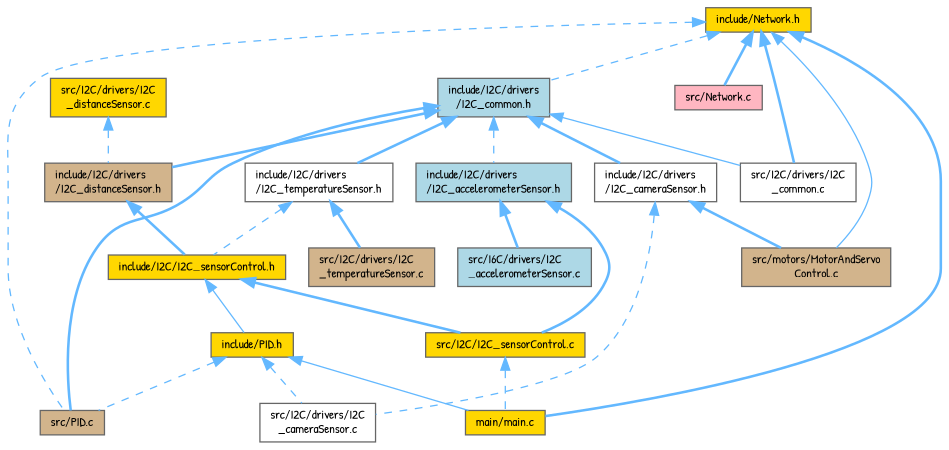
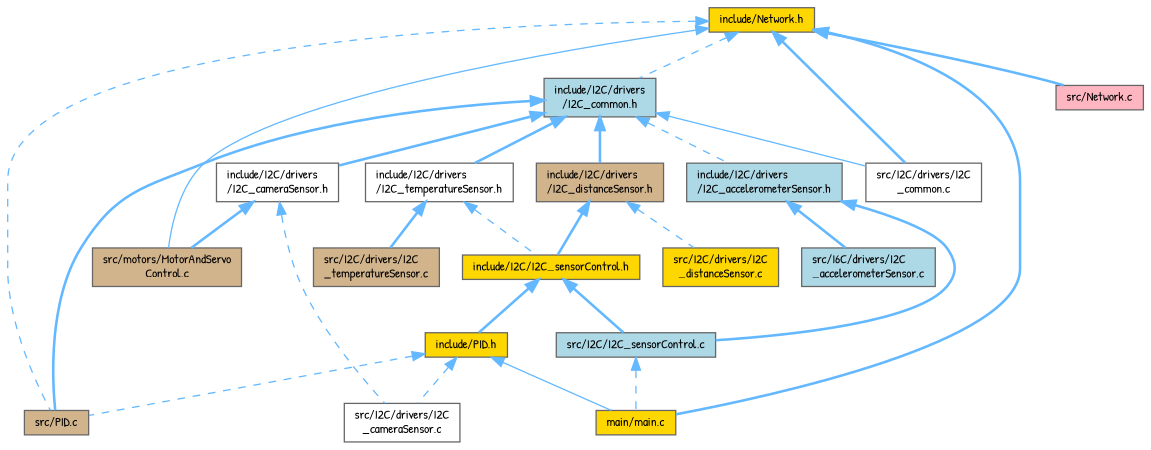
(108, 147) -> (666, 229)
(228, 311) -> (504, 310)
(505, 345) -> (636, 345)
